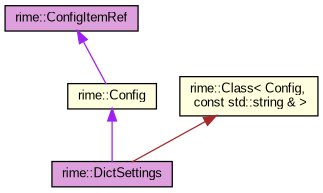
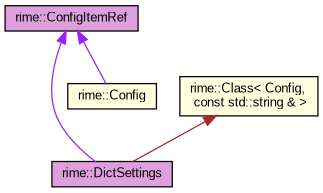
(112, 142) -> (54, 110)
